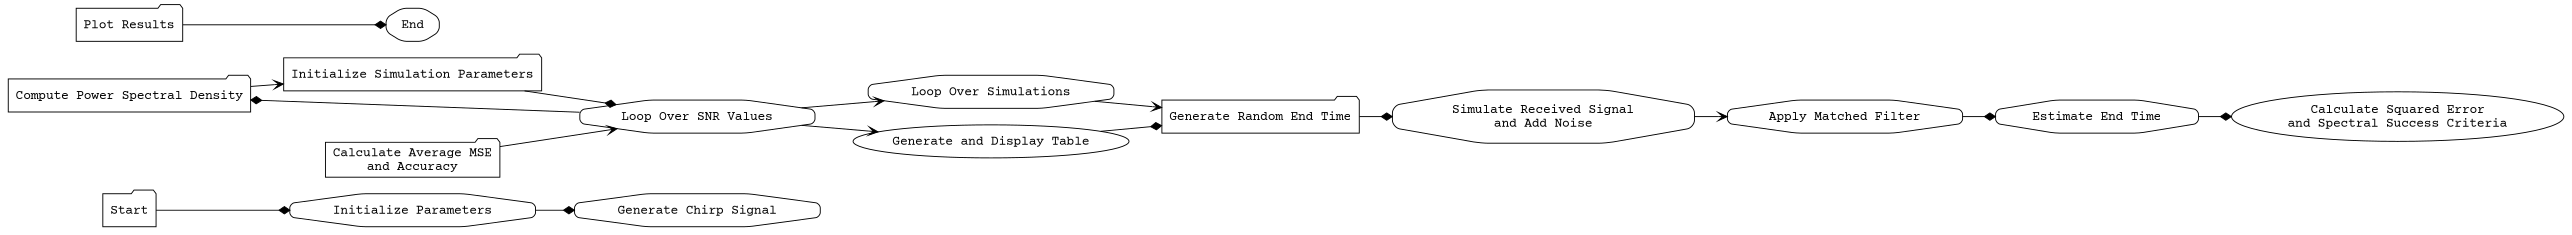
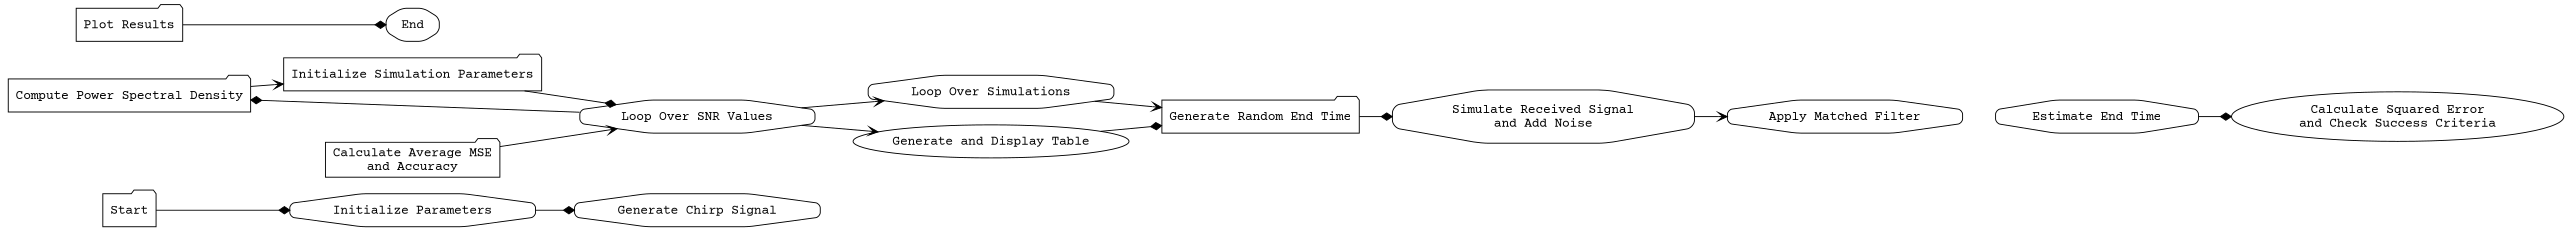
(1973, 117) -> none
(2398, 117) -> (2398, 117)
